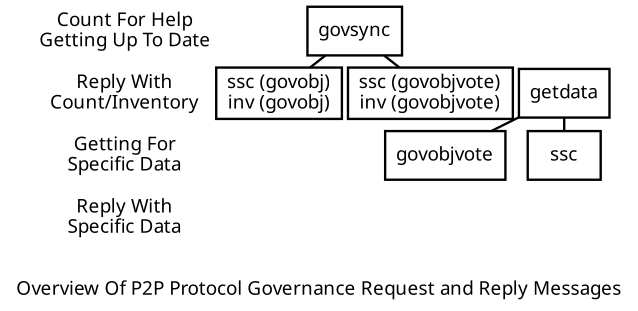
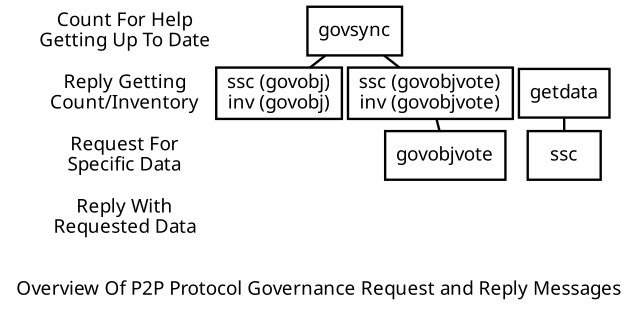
(125, 93) -> (125, 93)
(505, 124) -> (438, 125)
(125, 155) -> (125, 155)
(125, 218) -> (125, 218)
